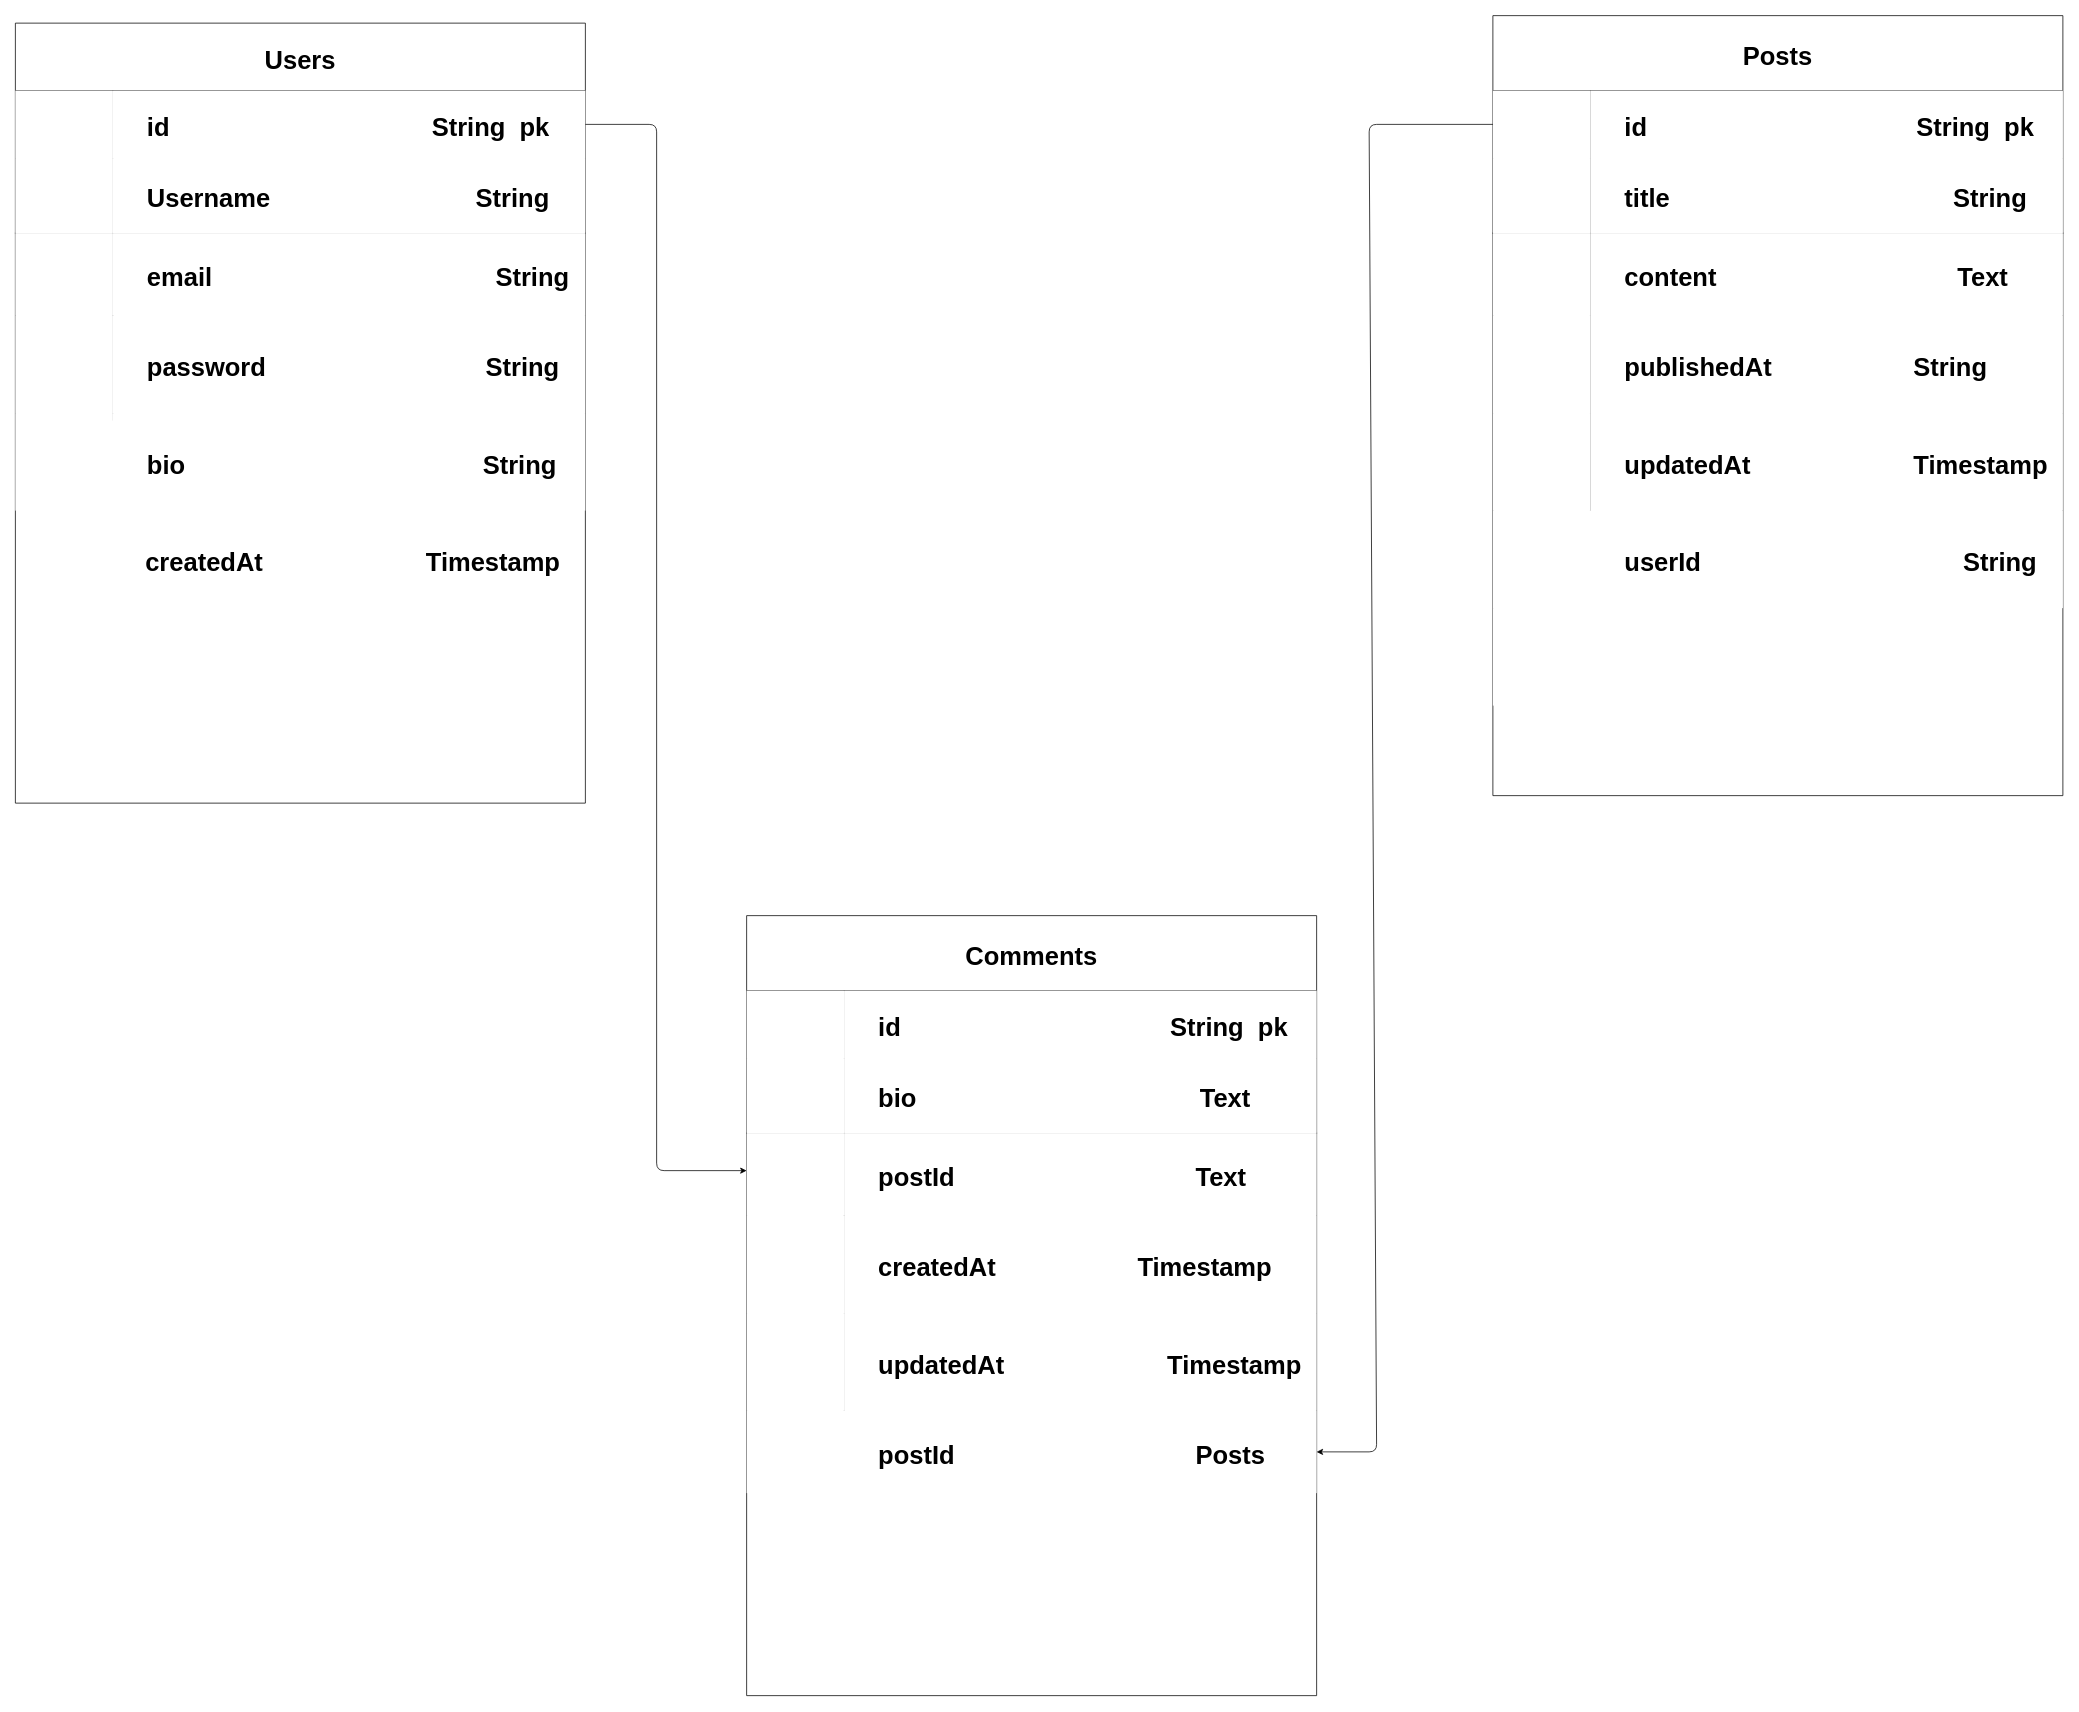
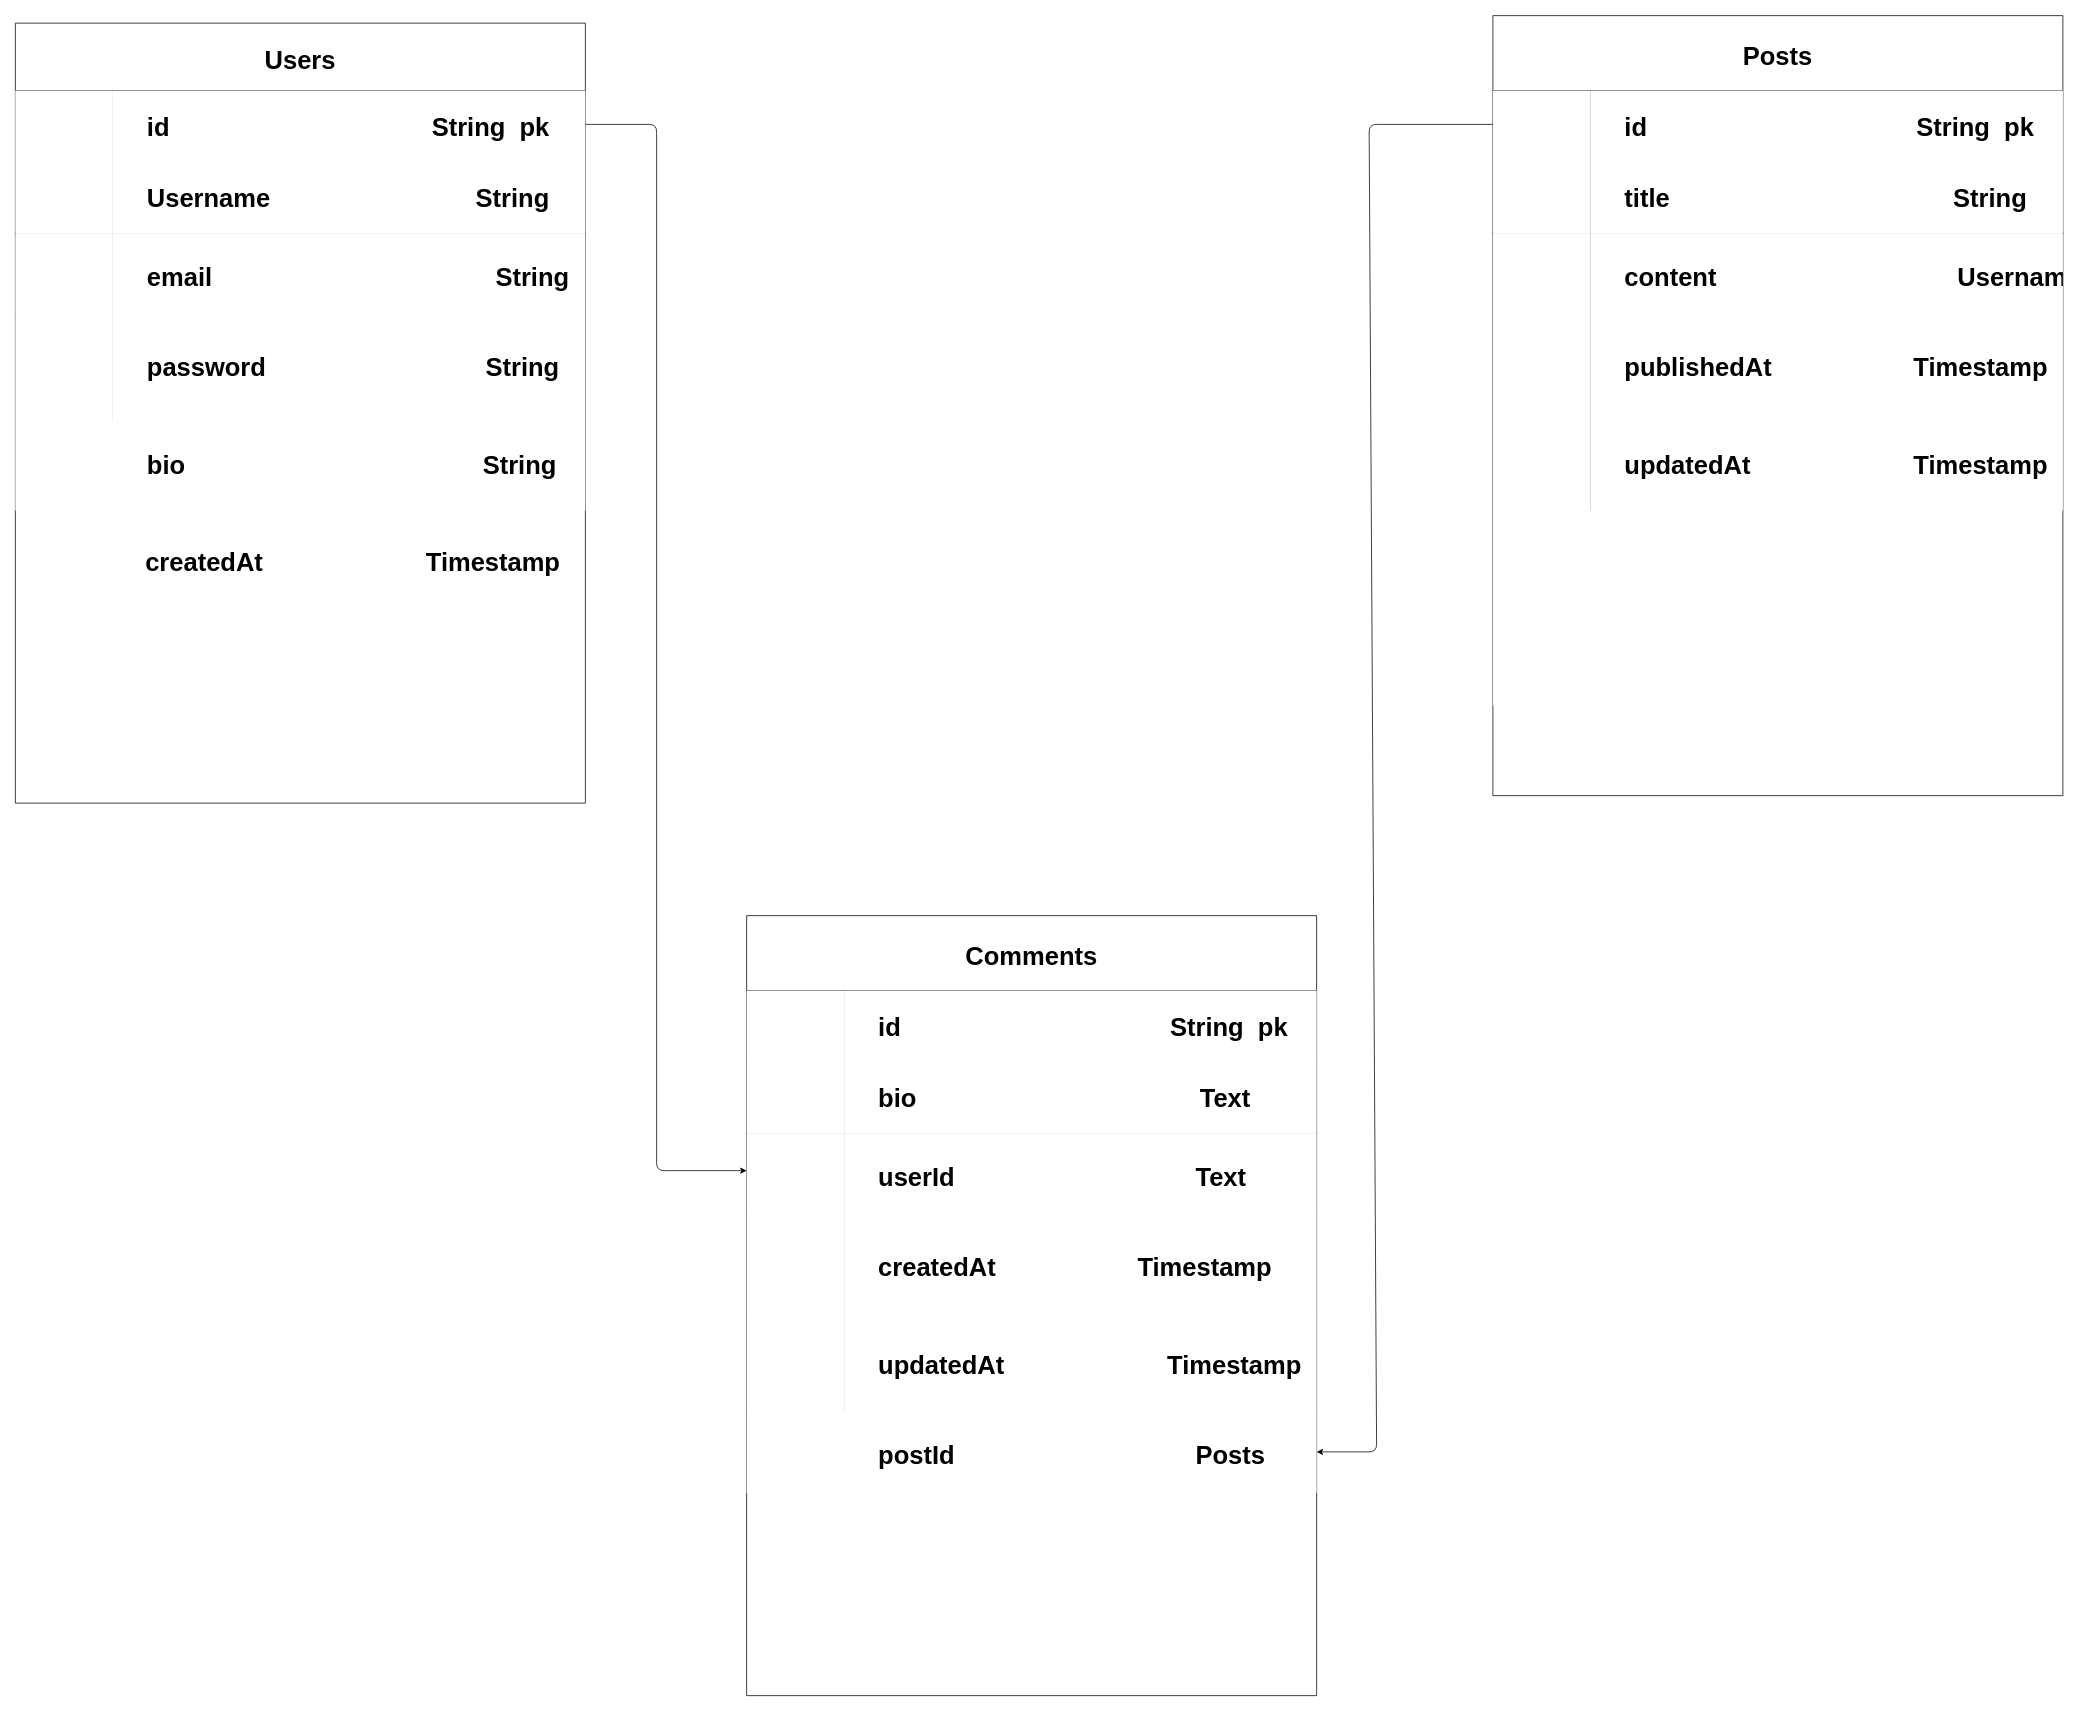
(1861, 277) -> (1890, 277)
(1817, 367) -> (1839, 367)
(1827, 559) -> none
(1108, 1177) -> (1108, 1177)
